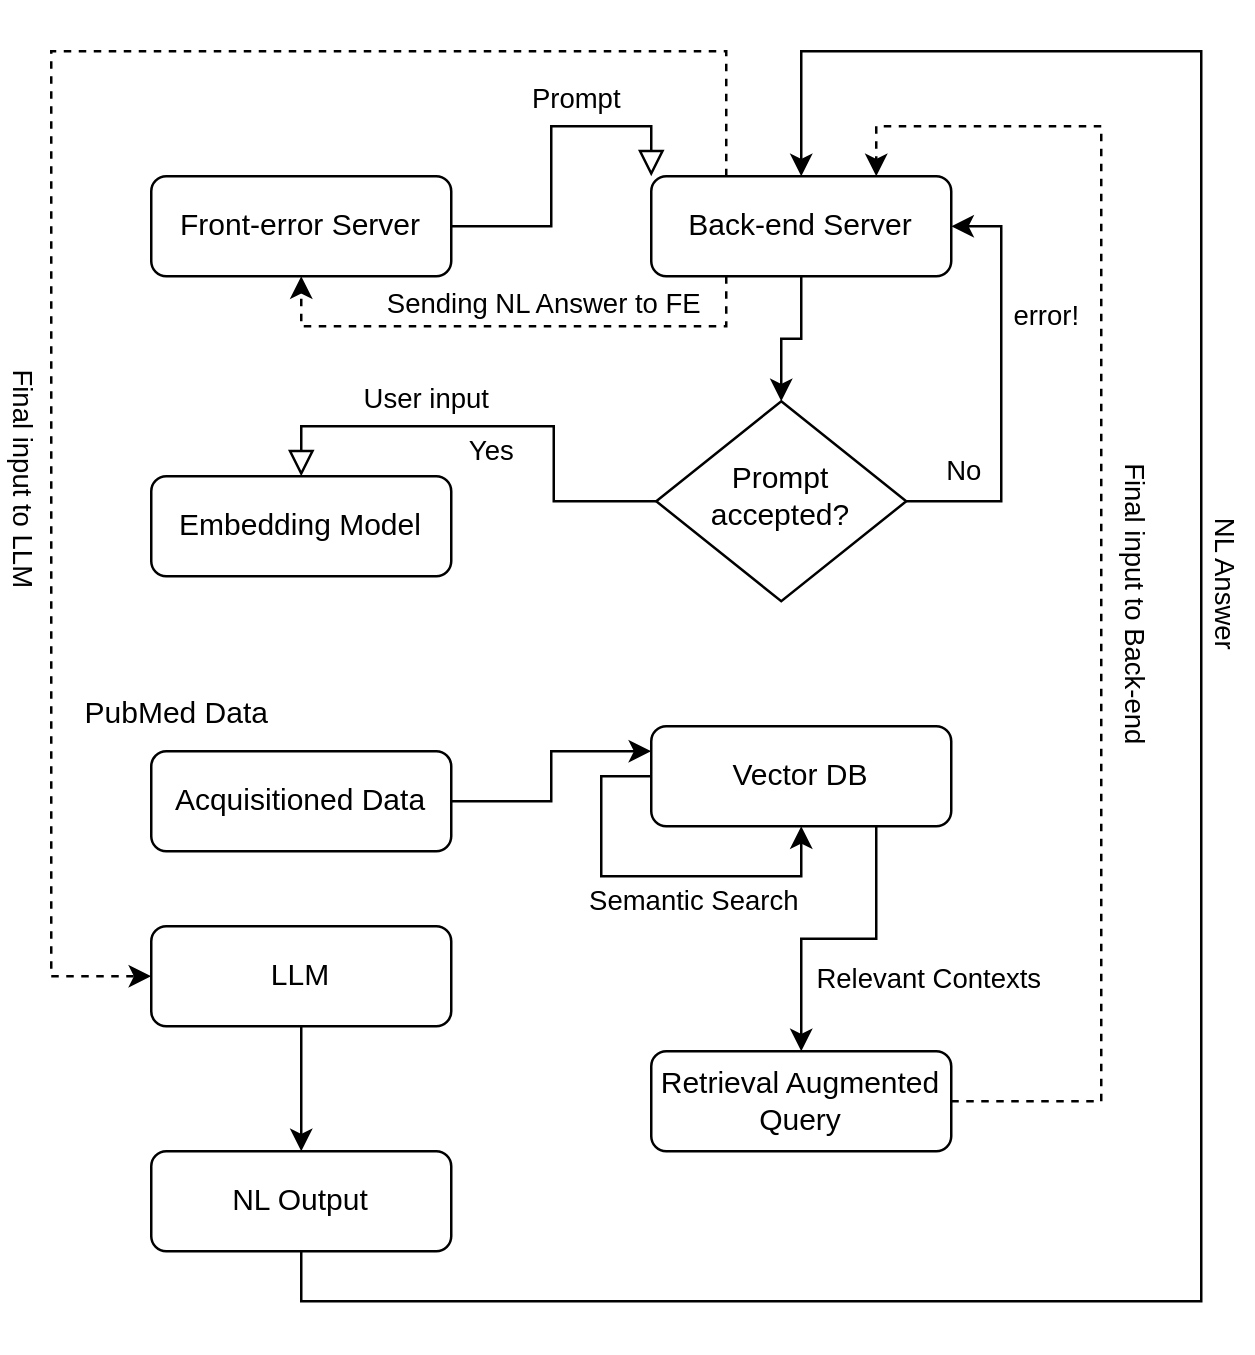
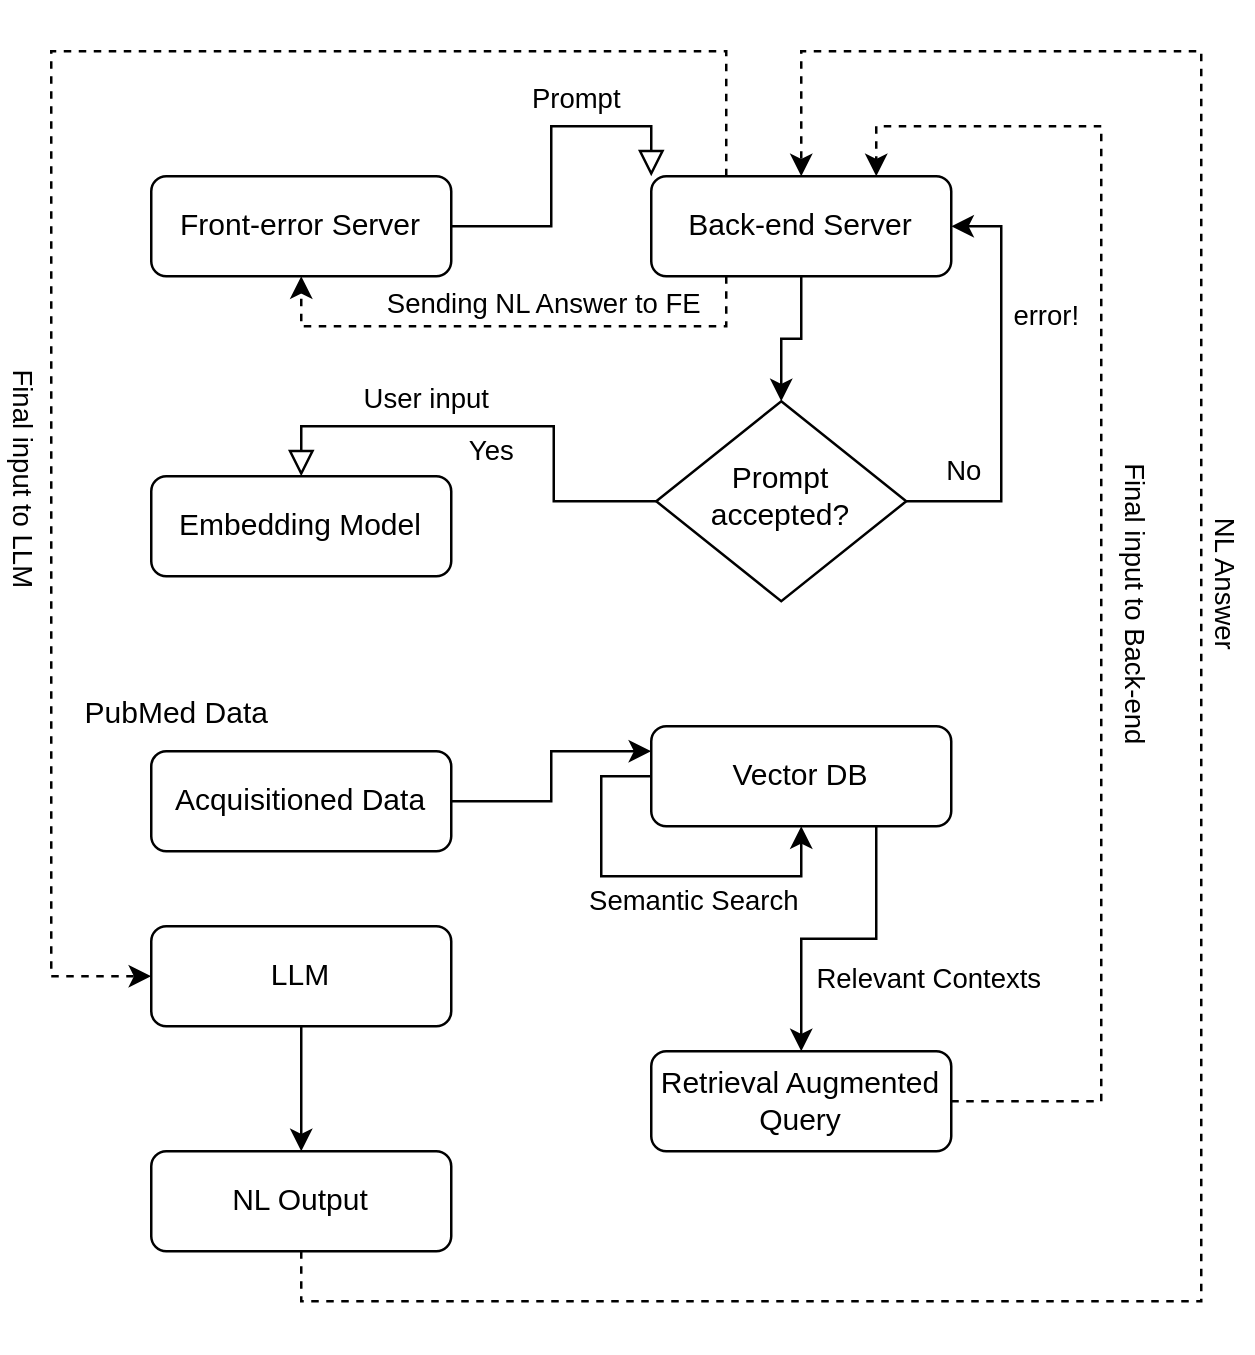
(1201, 899) -> (1201, 899)
